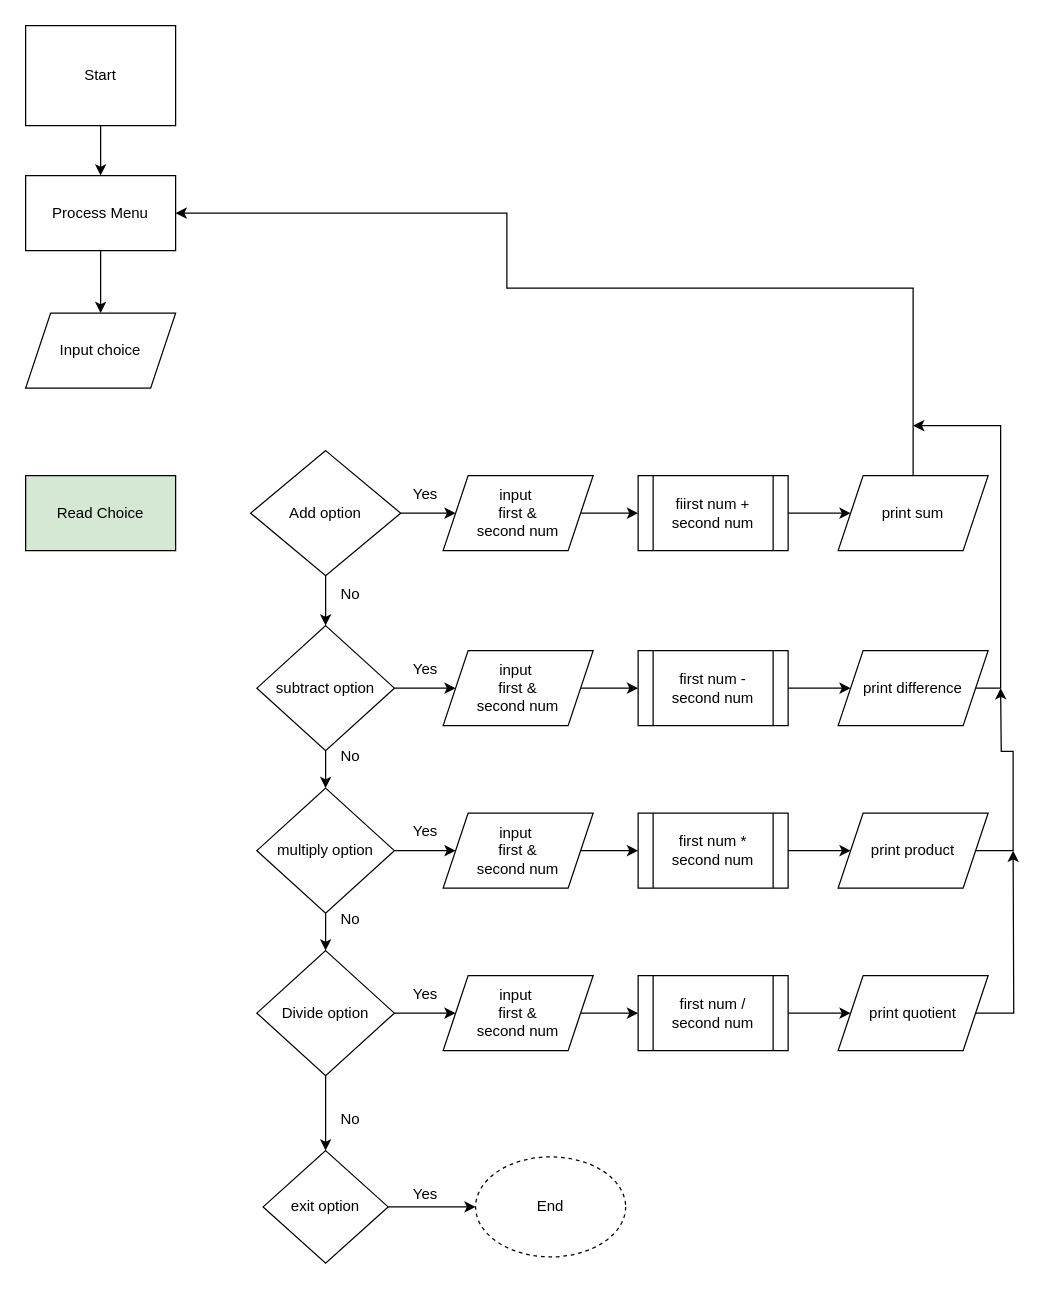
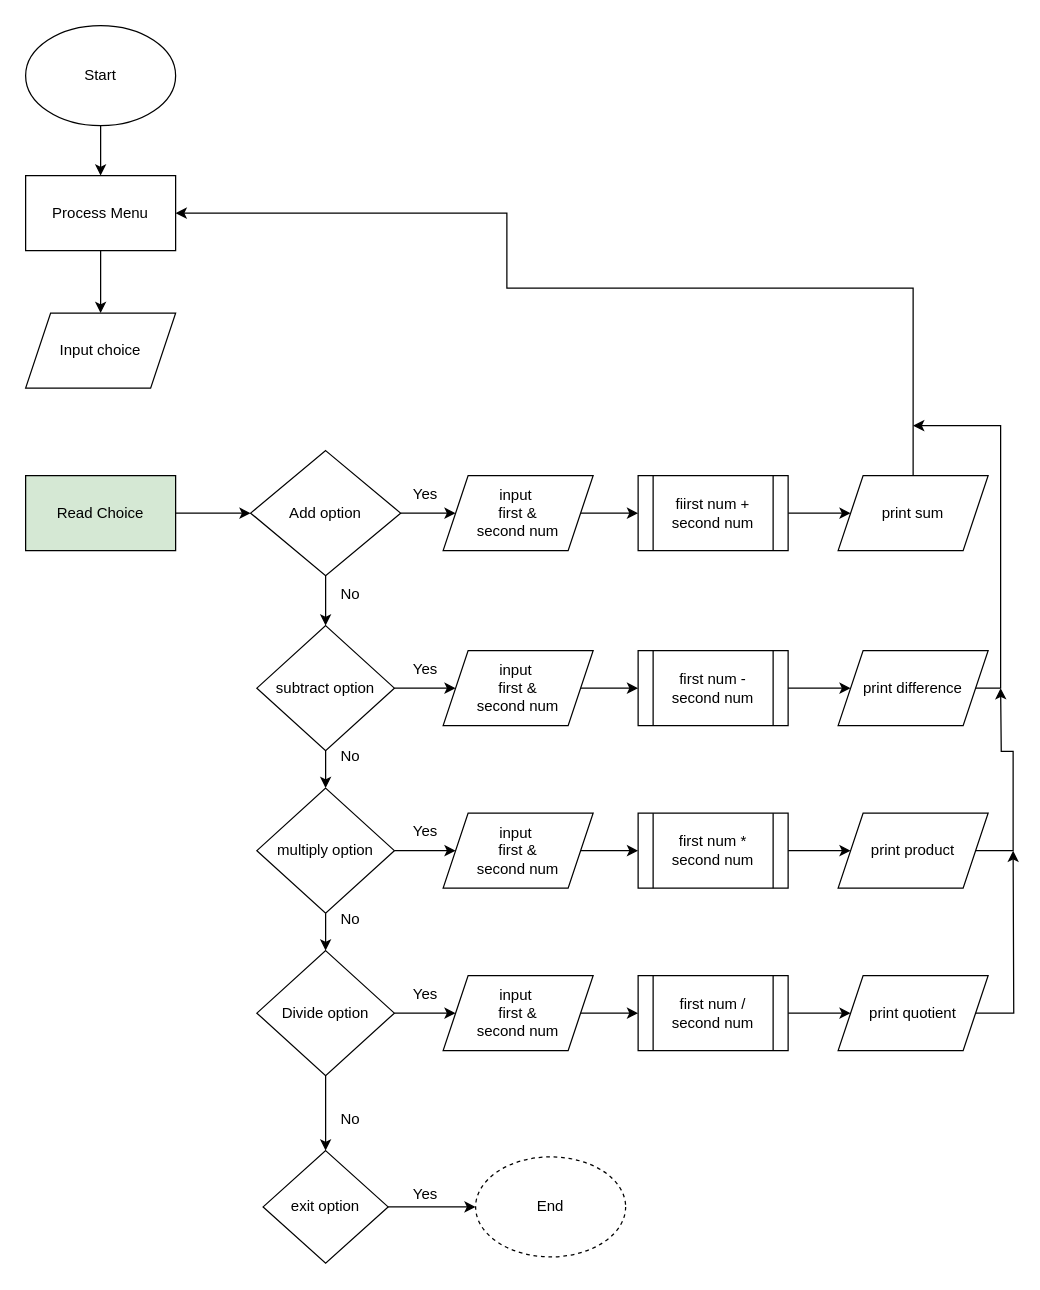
(101, 76) -> (101, 76)
none -> (209, 513)
